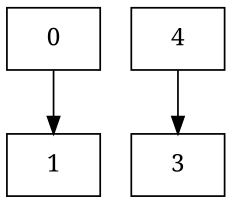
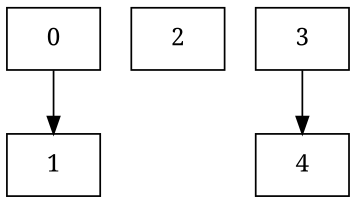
none -> (178, 39)
(178, 93) -> (302, 93)
